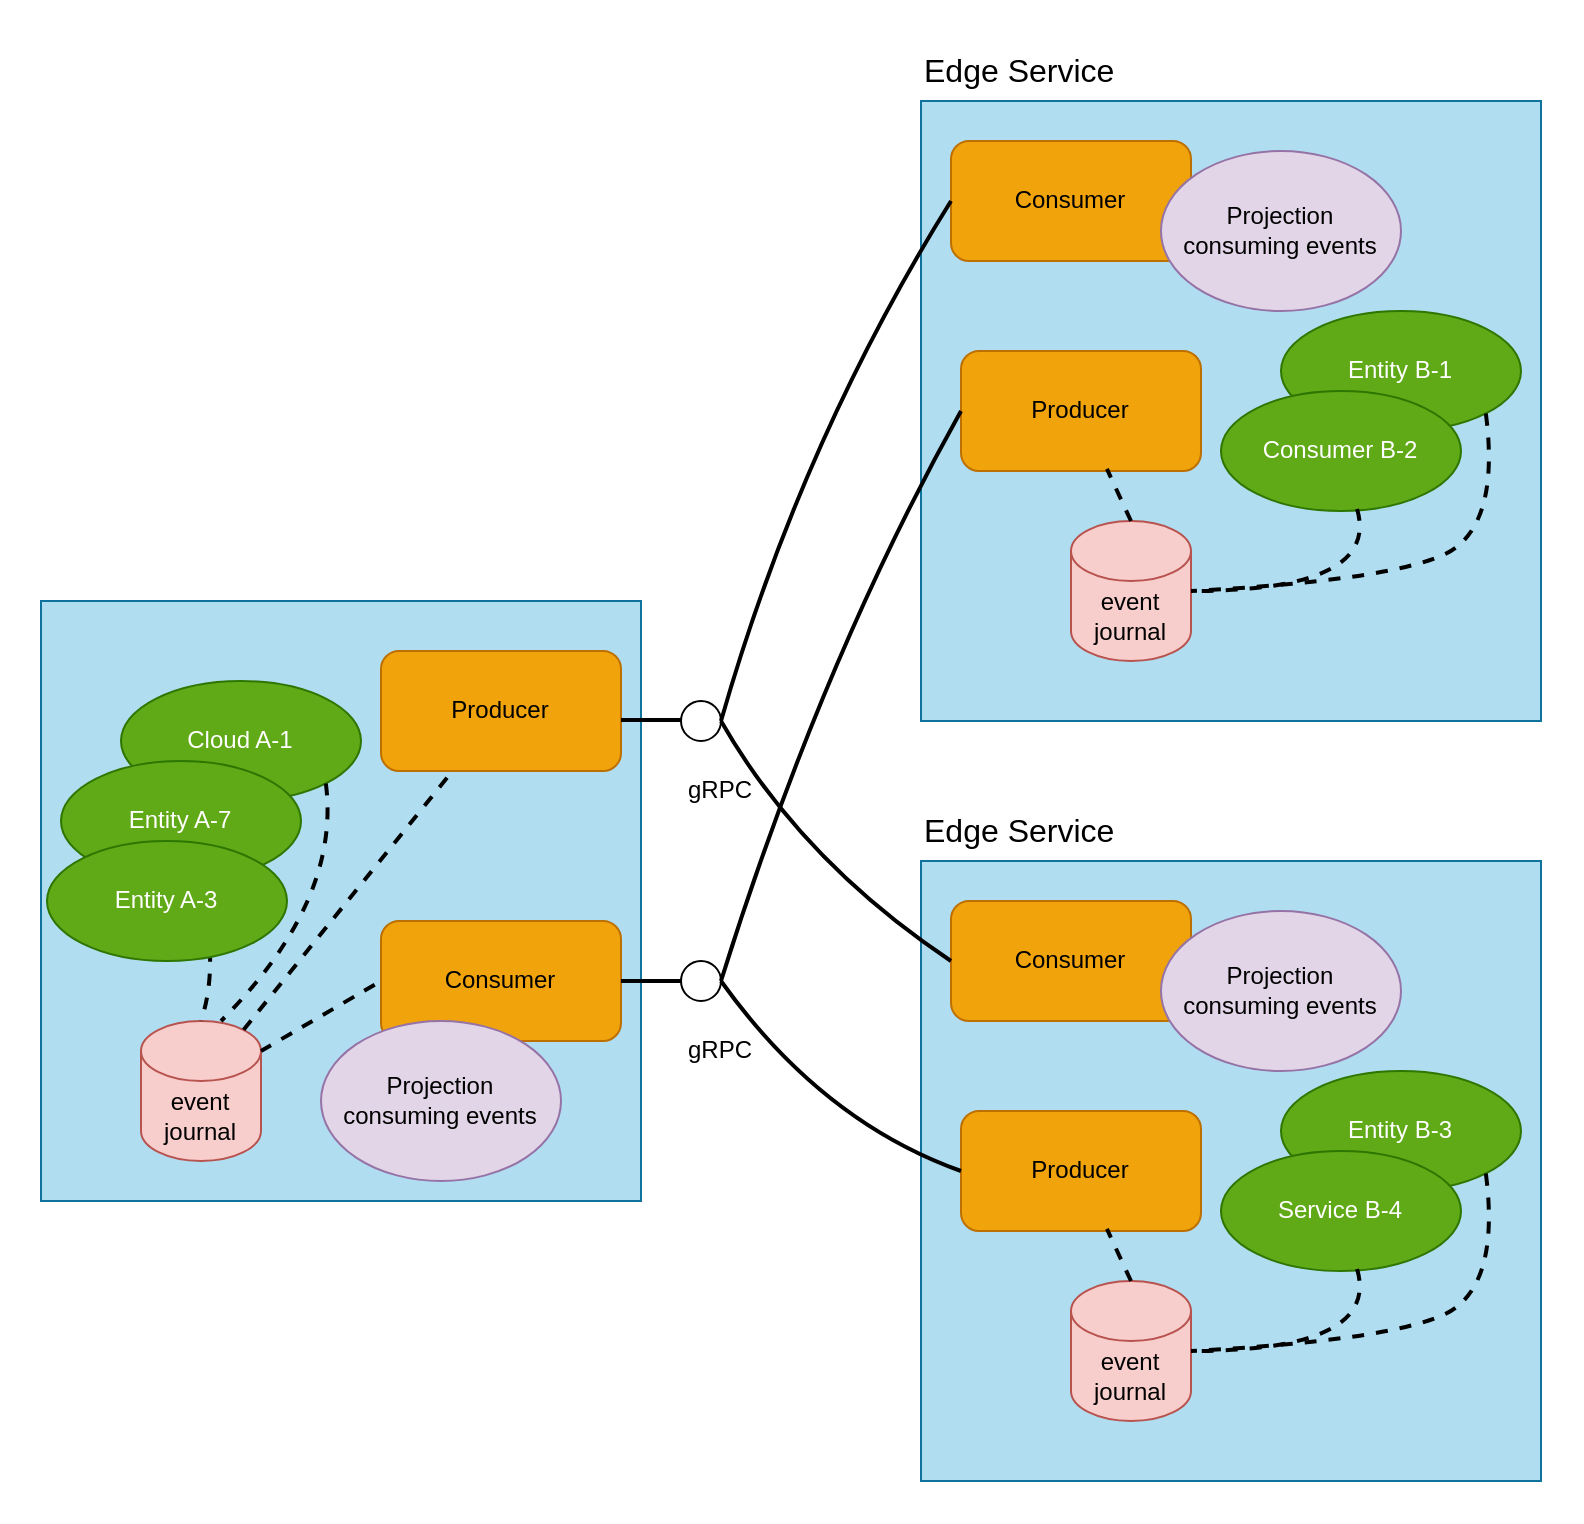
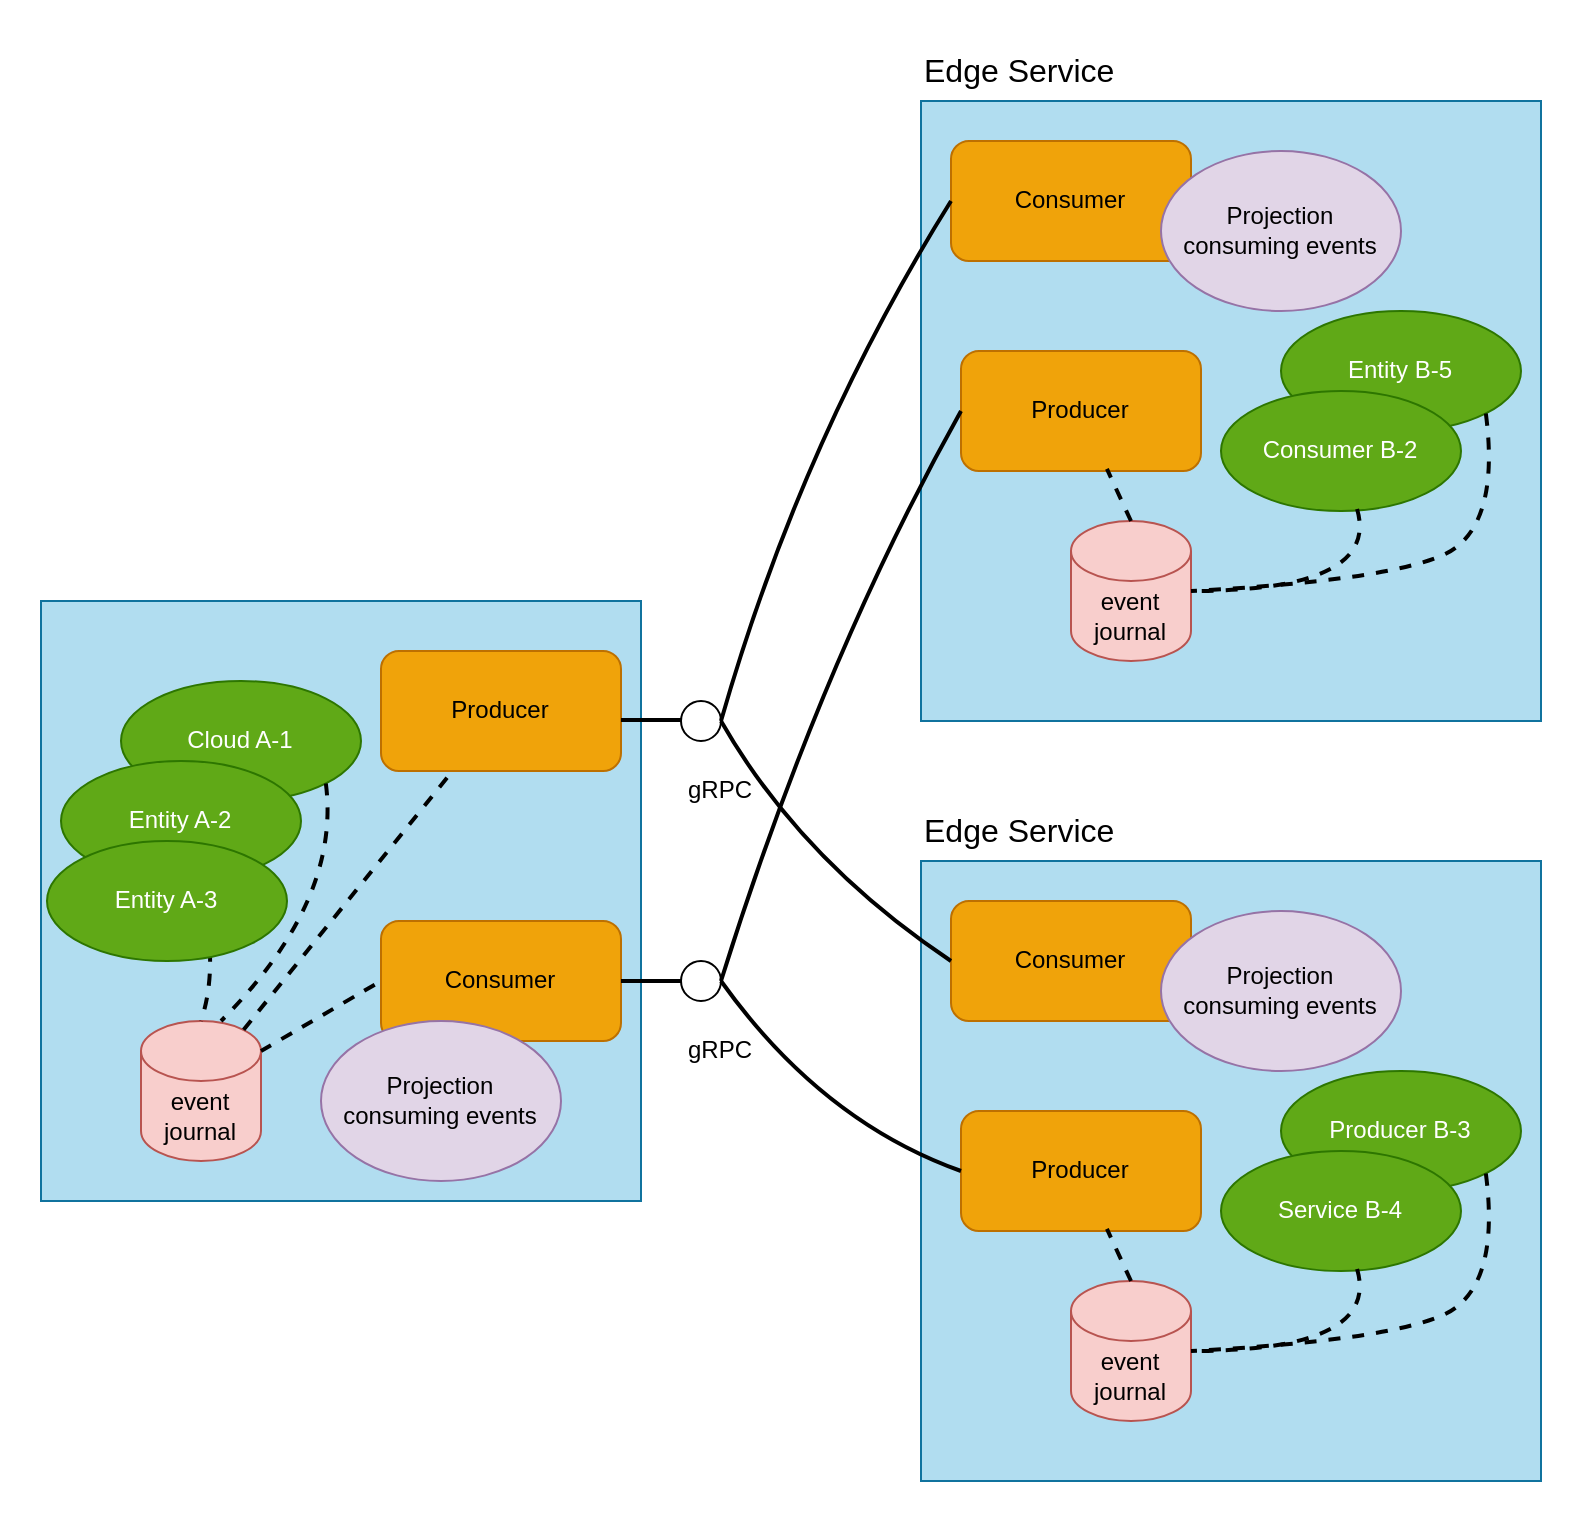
(1401, 371) -> (1401, 371)
(181, 821) -> (181, 821)
(1401, 1131) -> (1401, 1131)
